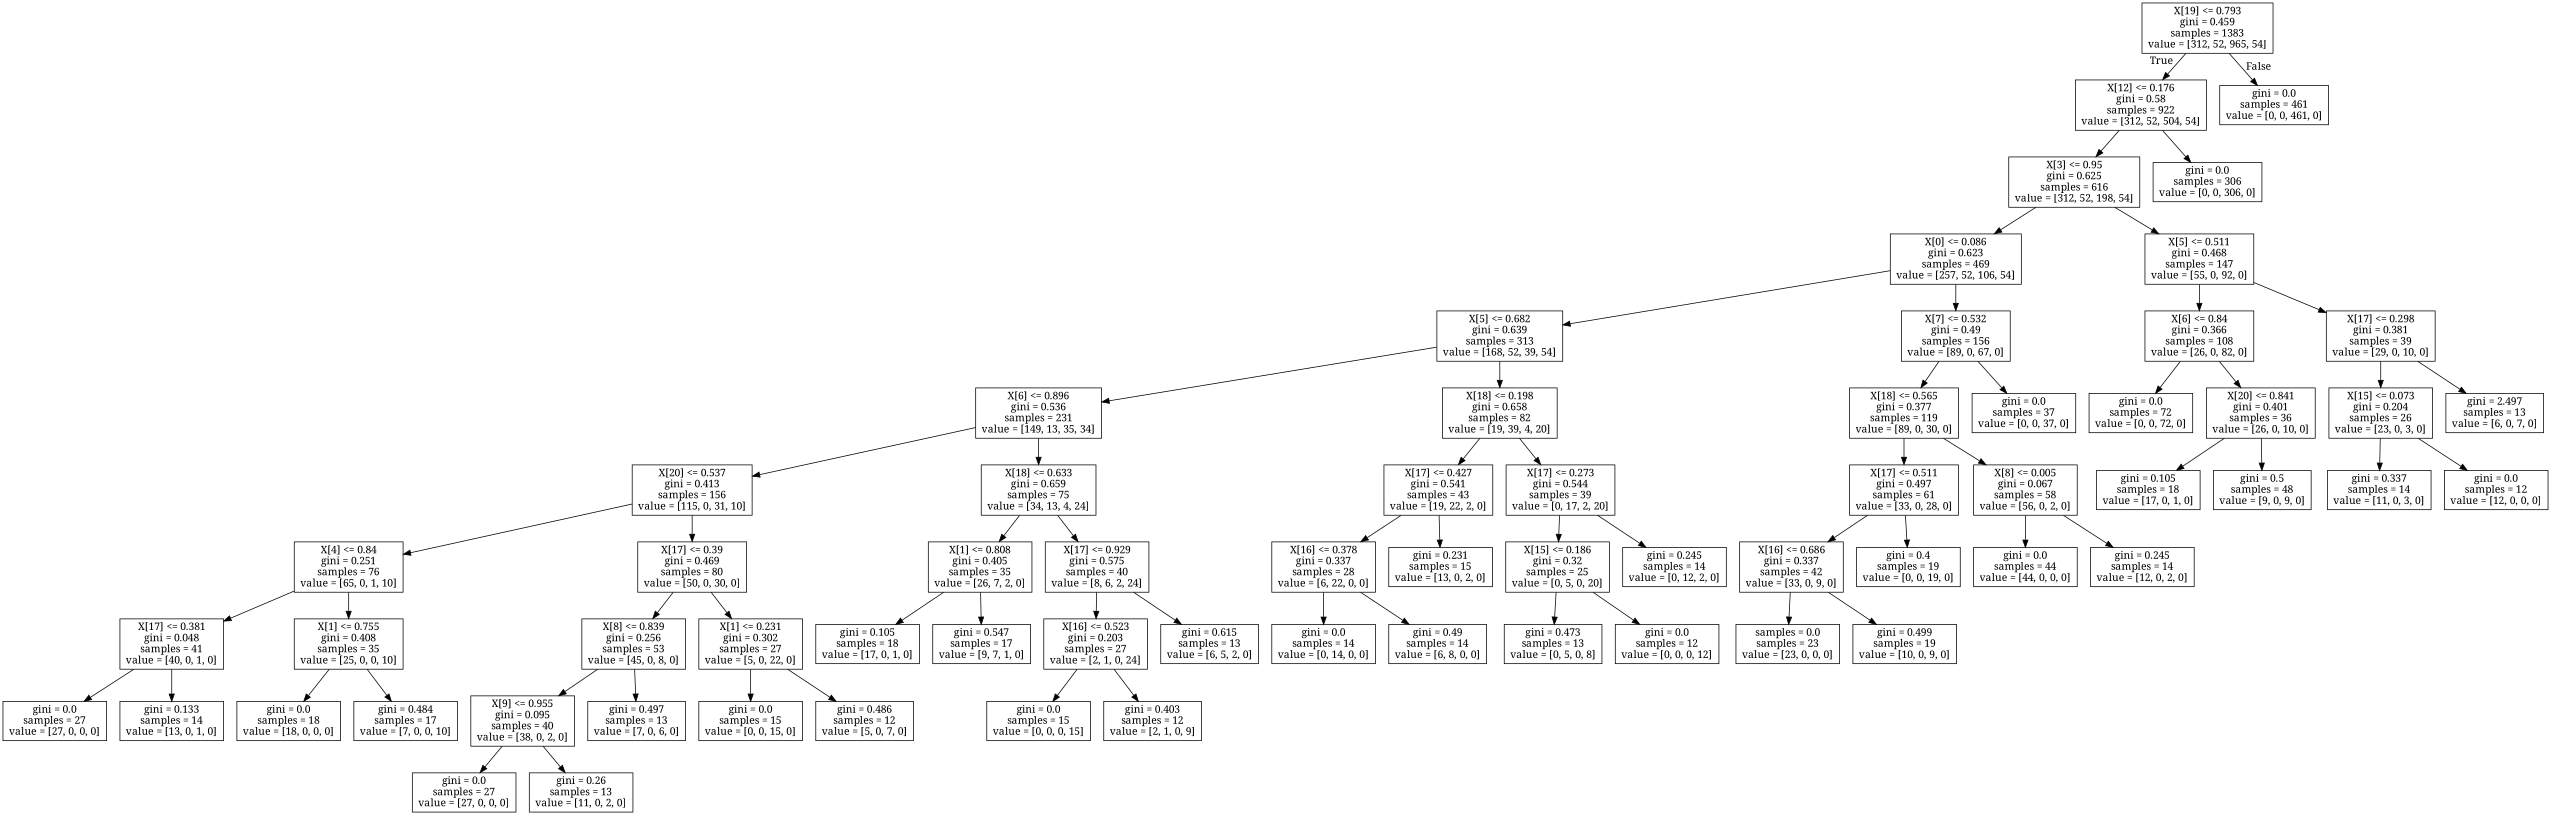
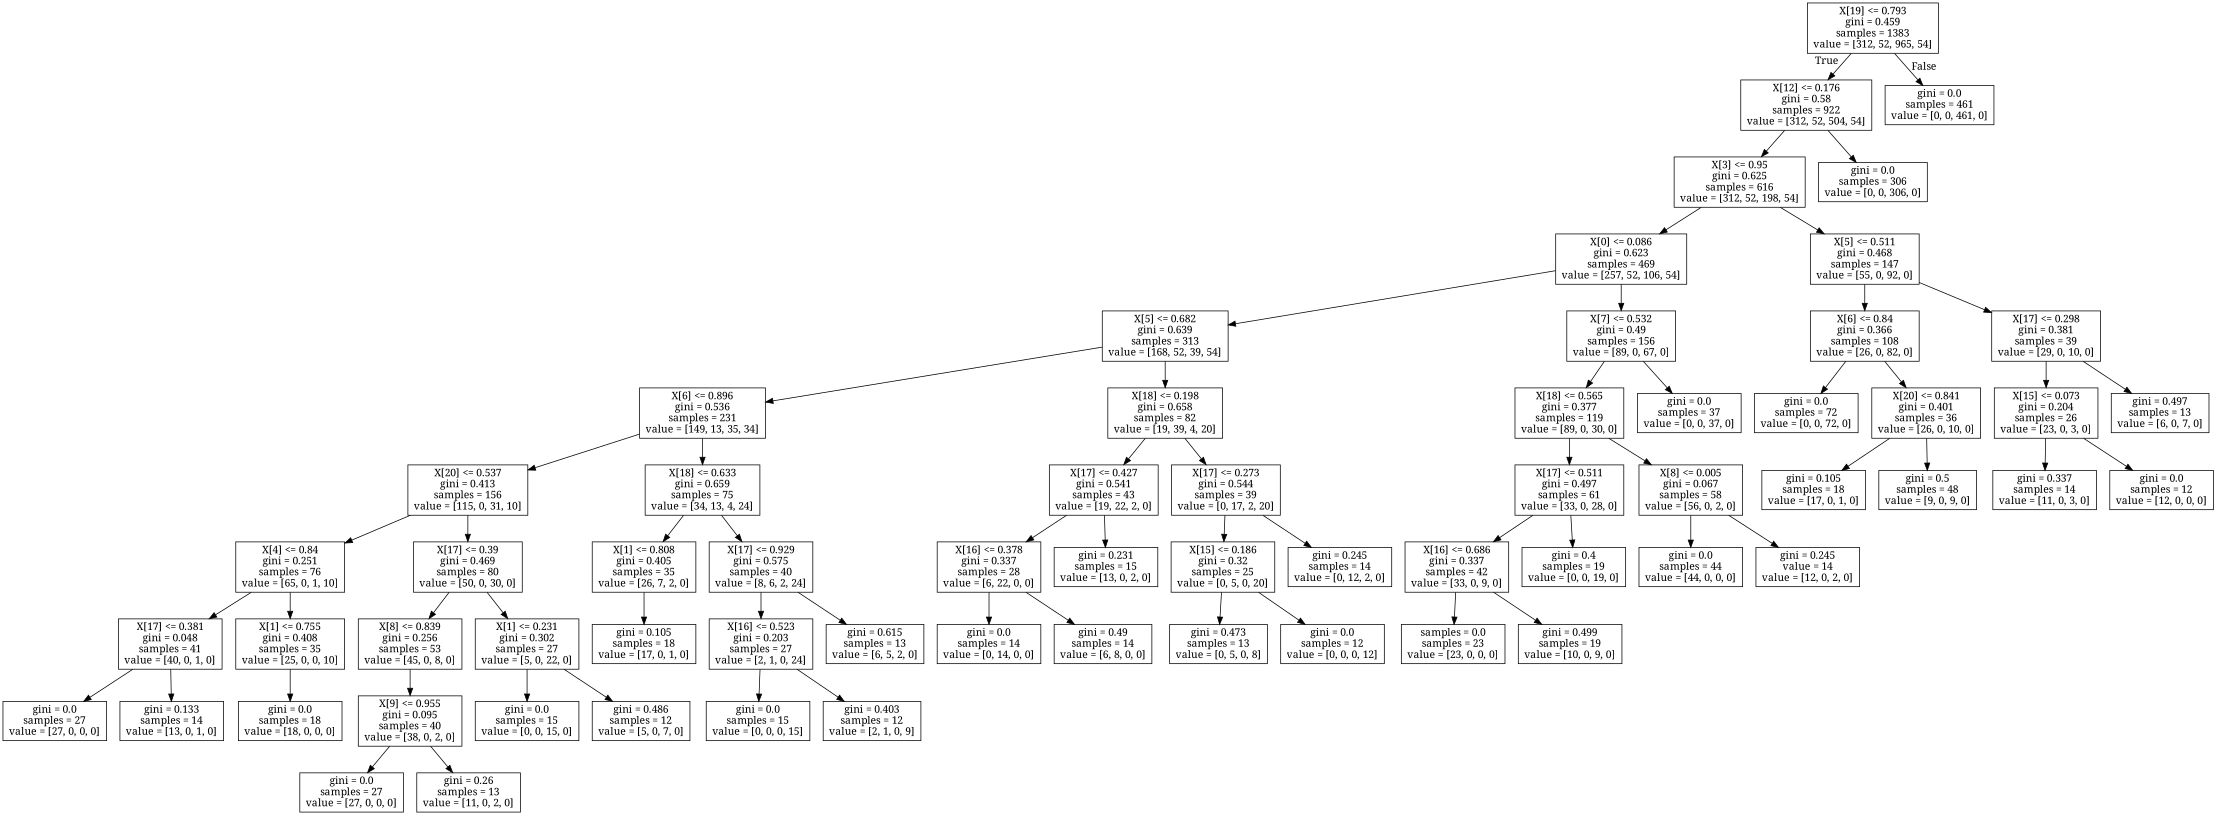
(2495, 413) -> (2160, 413)
(2142, 567) -> (1808, 567)
(982, 644) -> none
(406, 721) -> none
(637, 721) -> none
